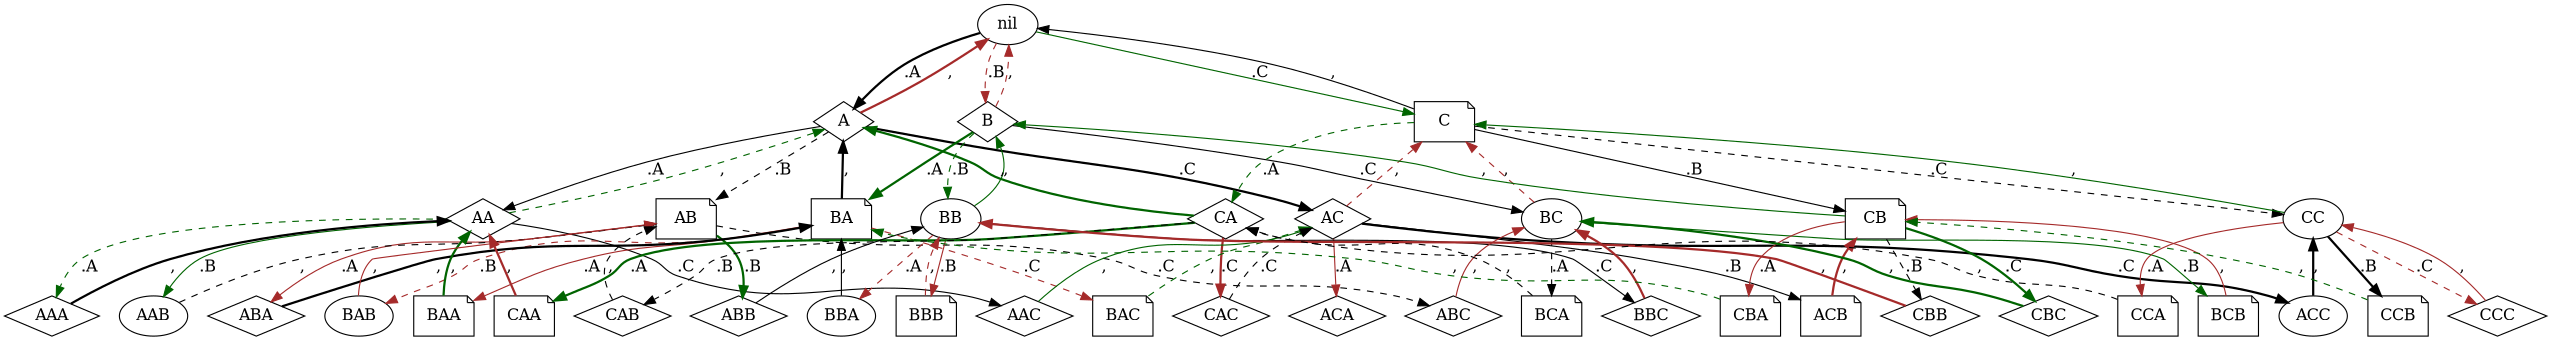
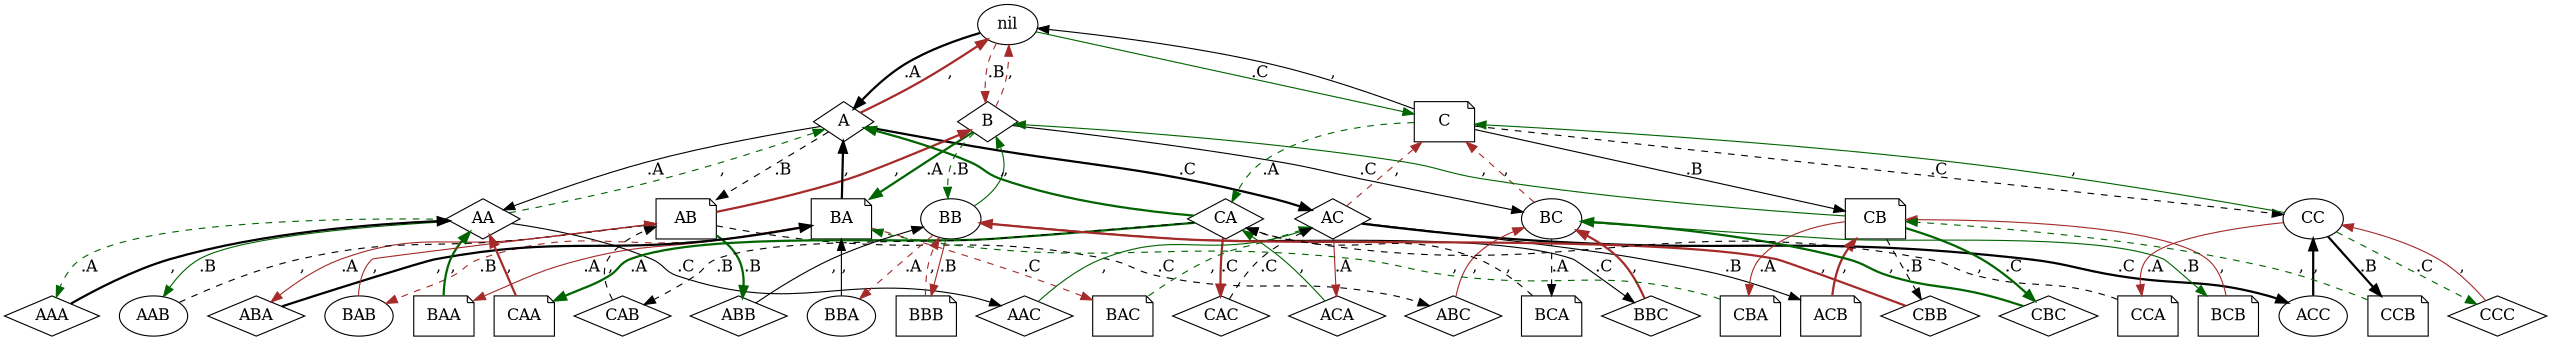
none -> (834, 183)
none -> (1291, 266)
(2402, 266) -> (2402, 266)
